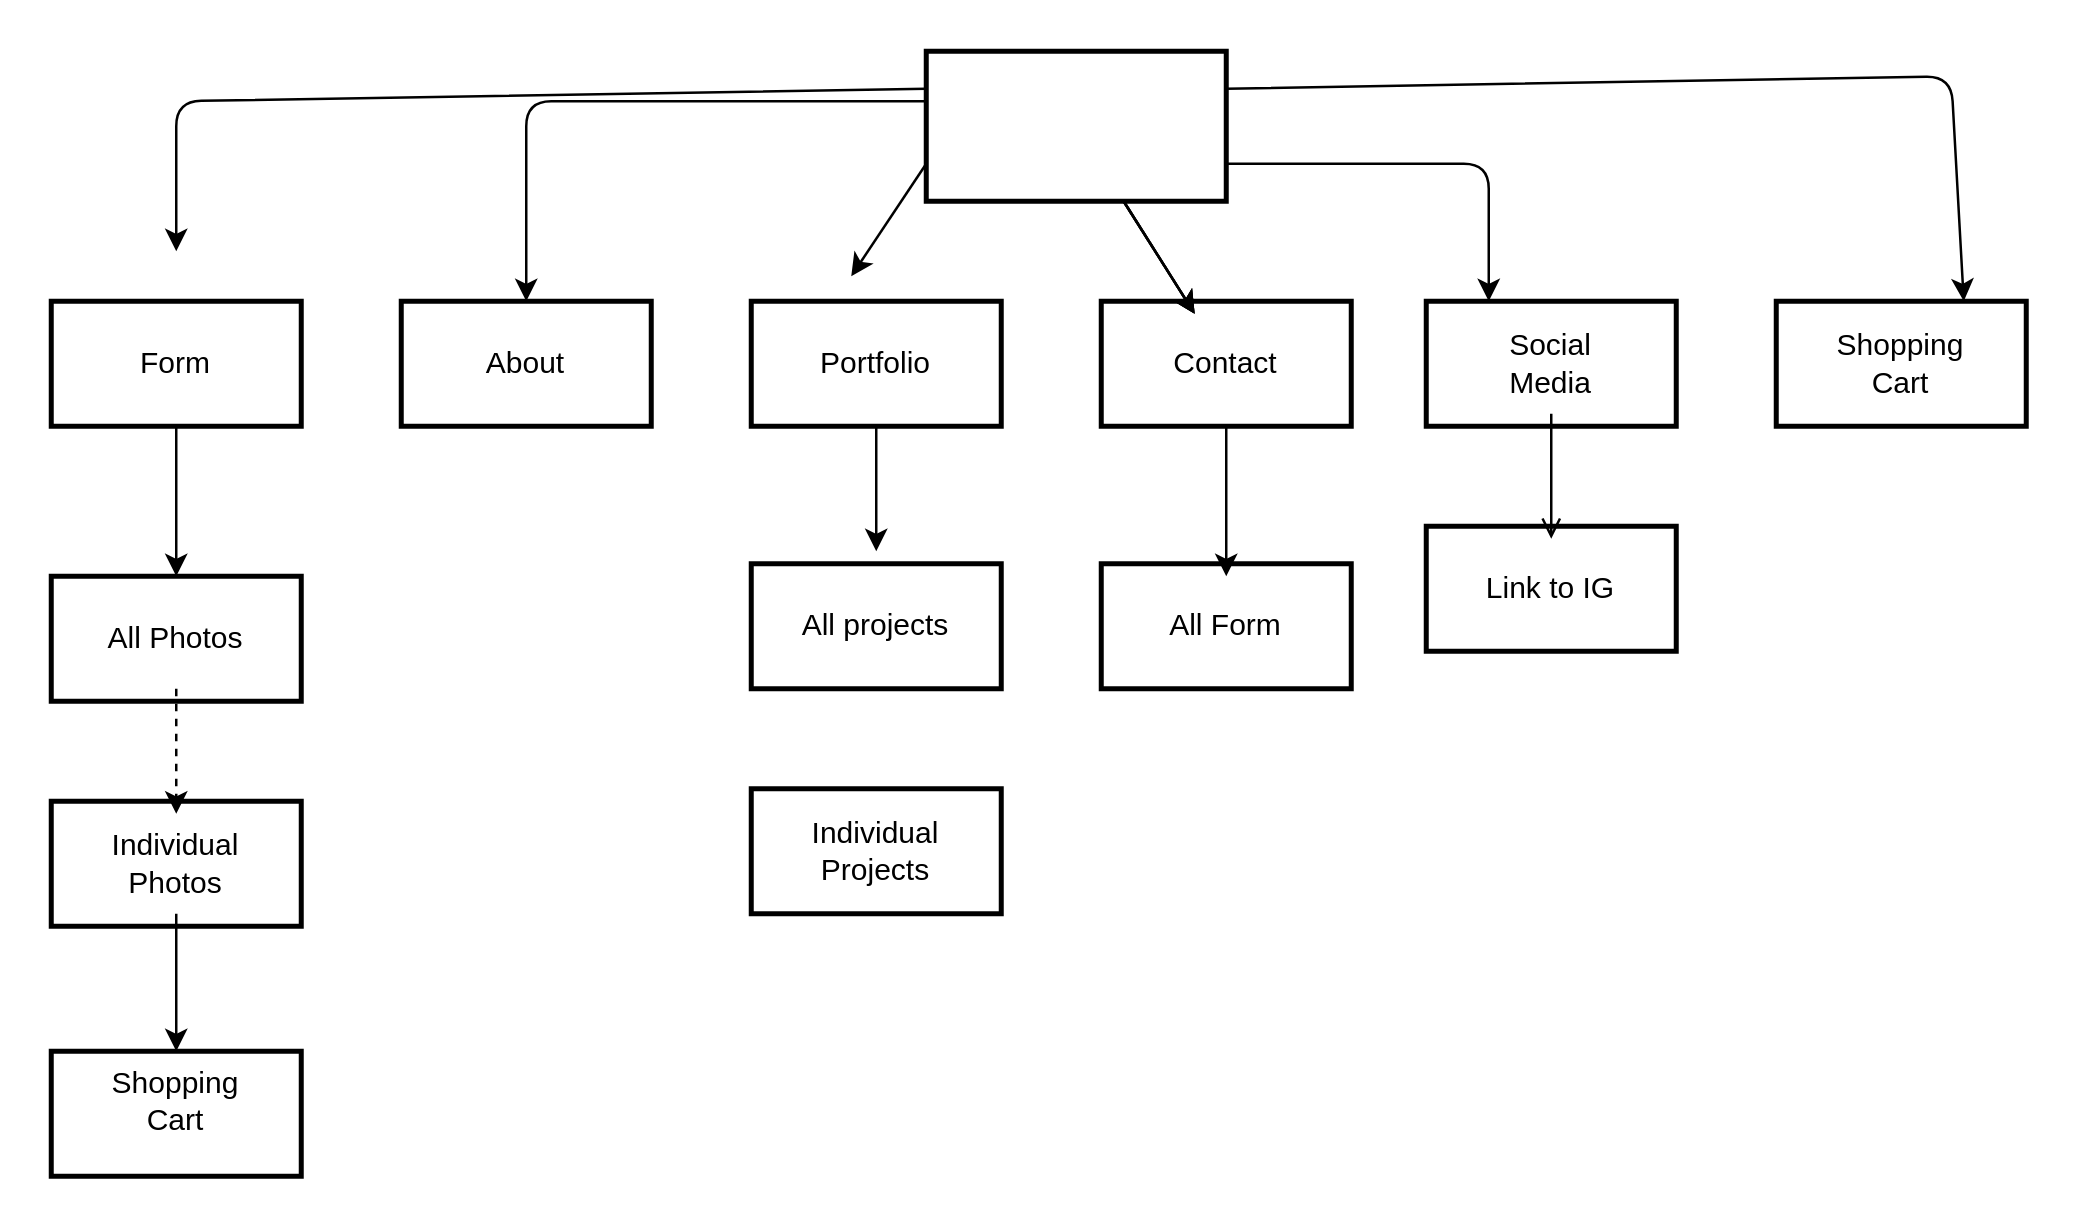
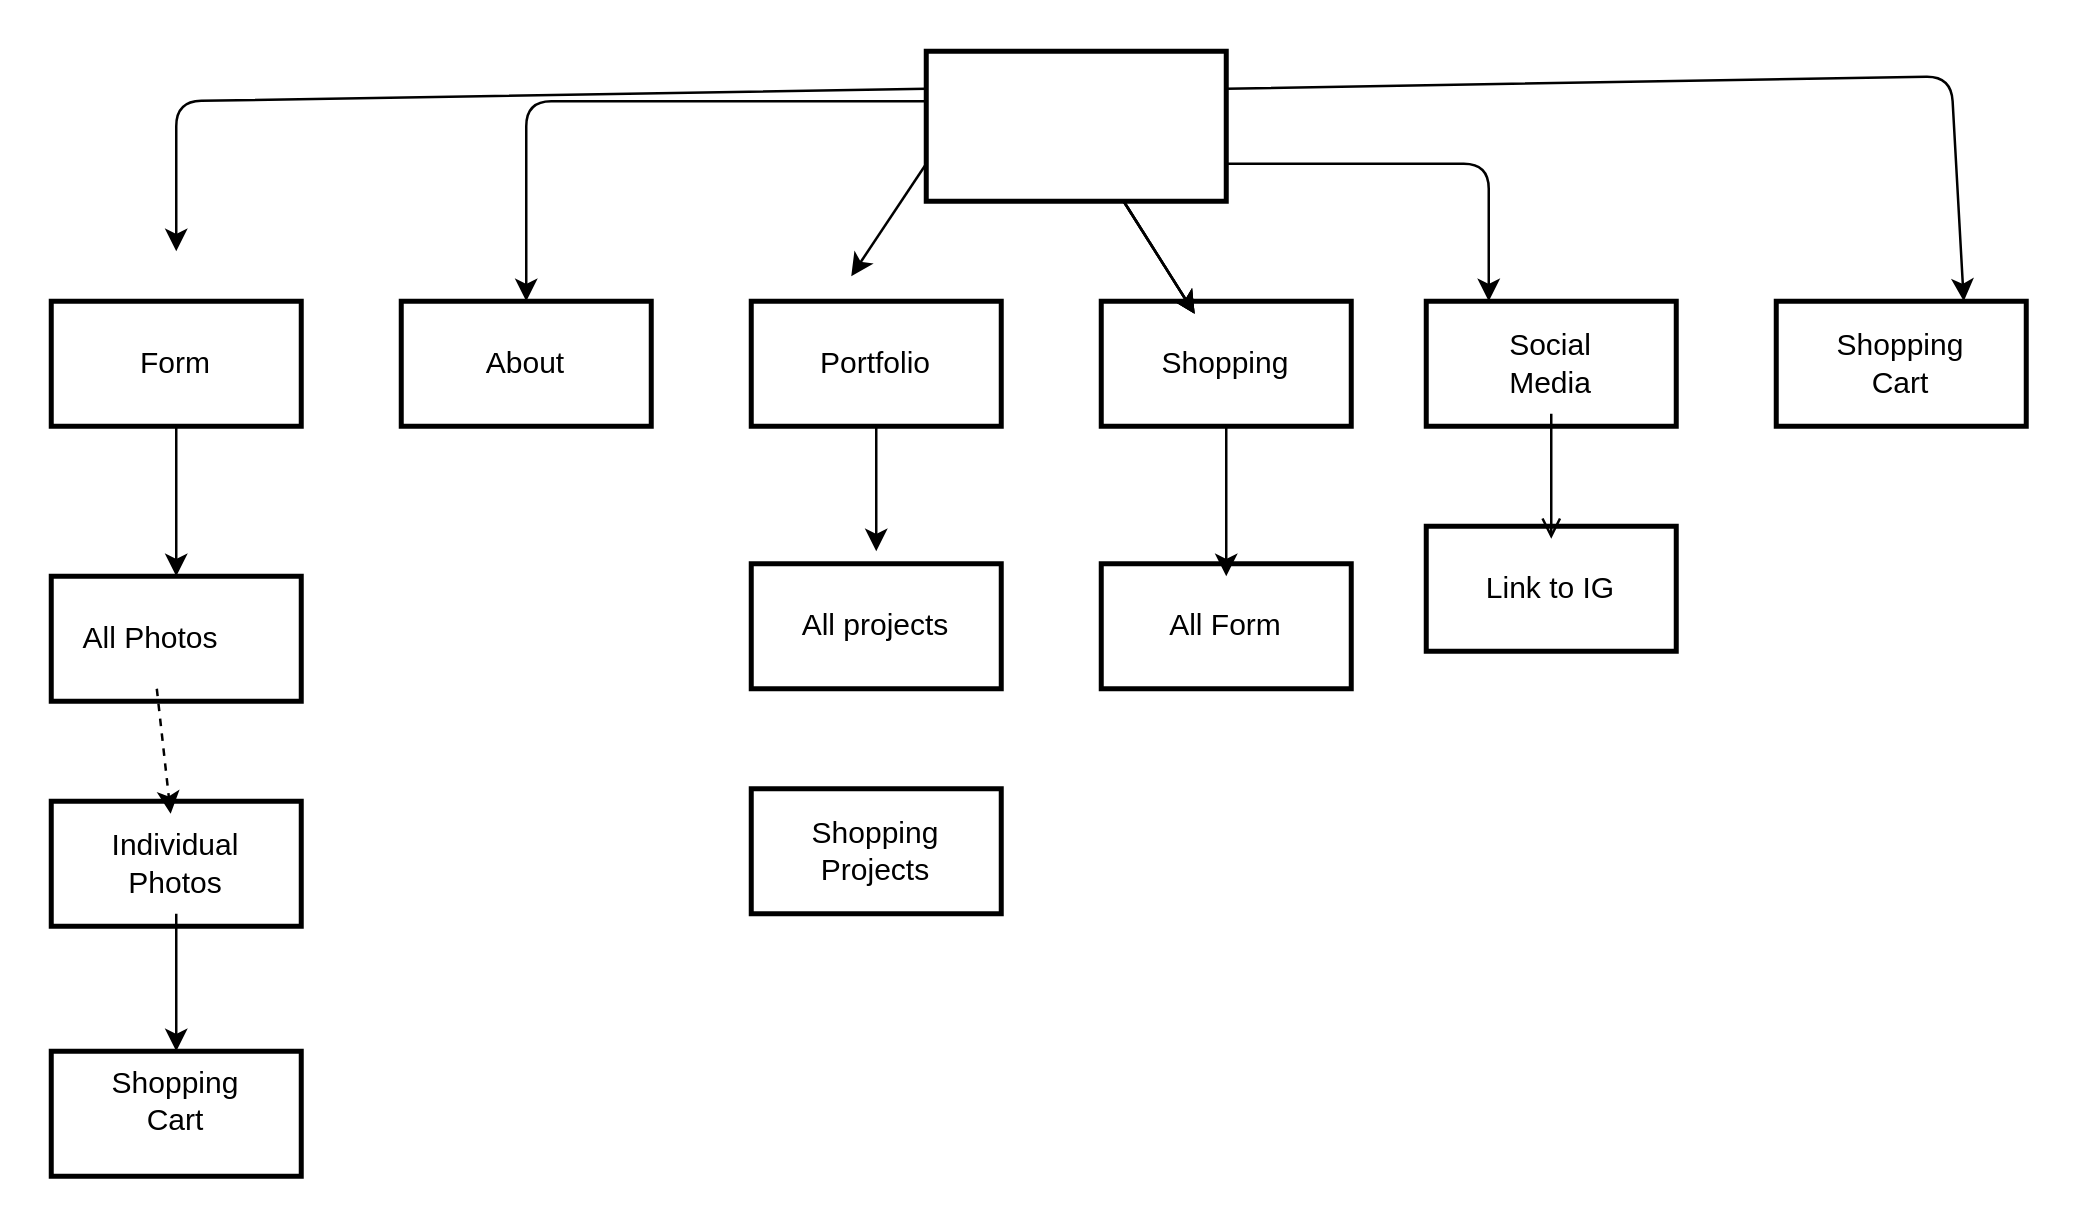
(1226, 364) -> (1226, 364)
(176, 639) -> (151, 639)
(876, 851) -> (876, 851)
